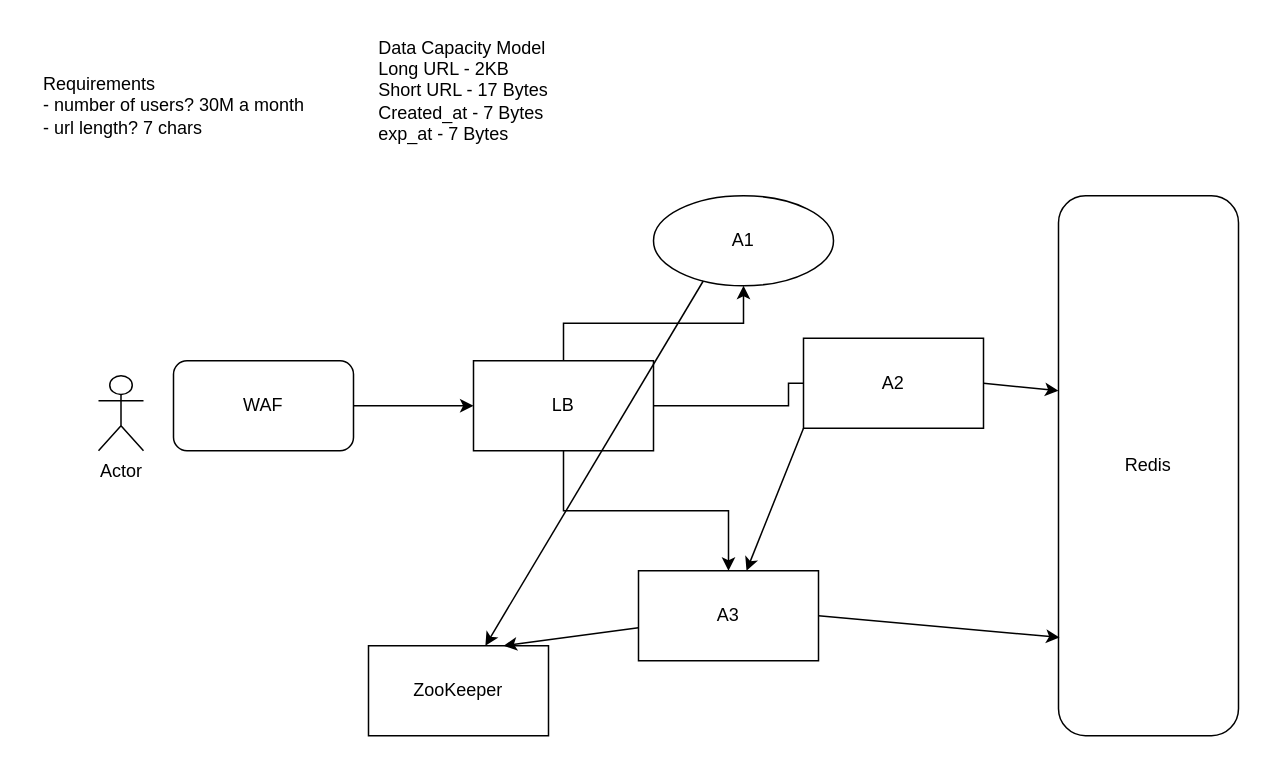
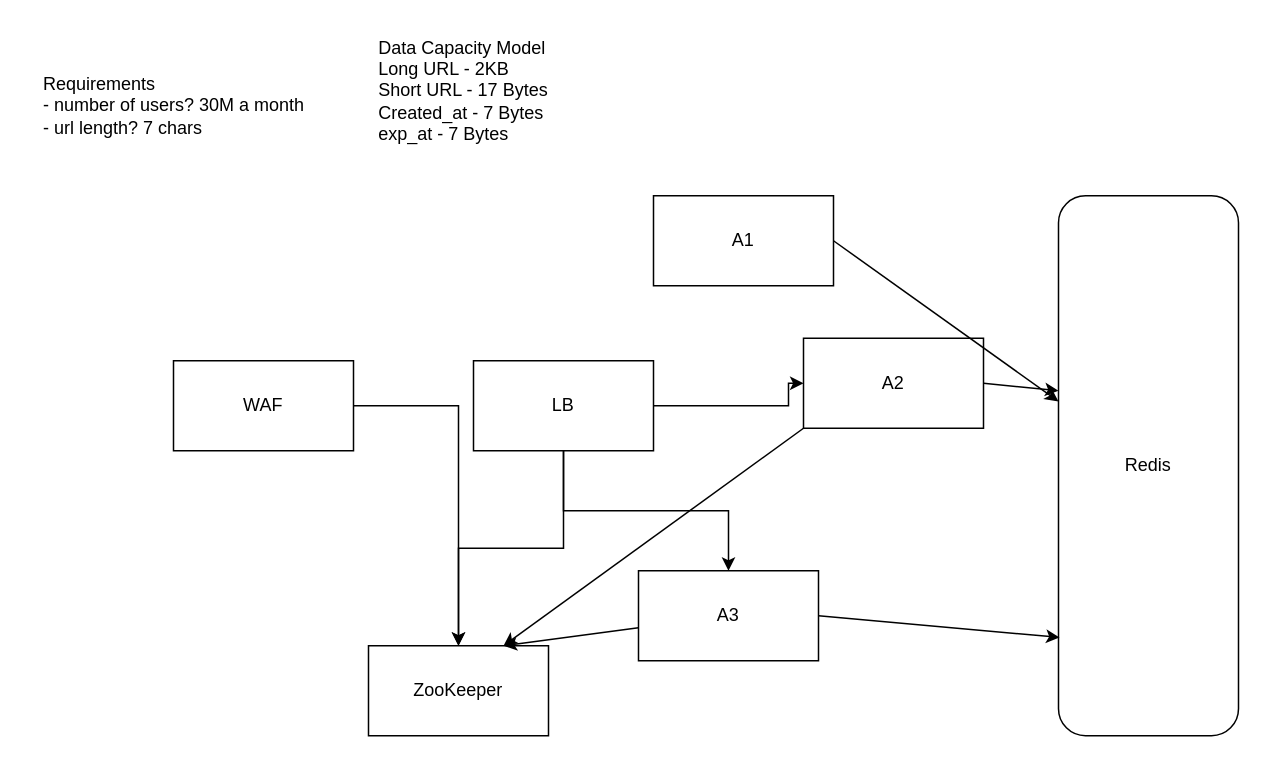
(743, 241) -> (743, 241)
none -> (942, 318)
(648, 323) -> (526, 548)
(791, 383) -> (788, 387)
(635, 394) -> none
(263, 406) -> (263, 406)
(460, 406) -> (458, 474)
(121, 413) -> none
(777, 495) -> (599, 577)
